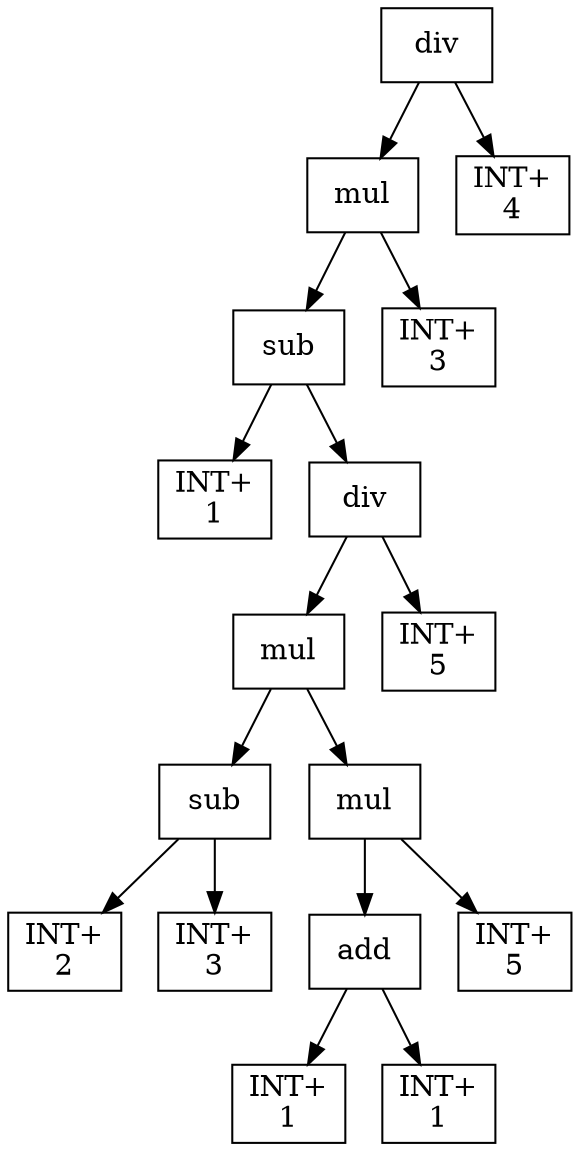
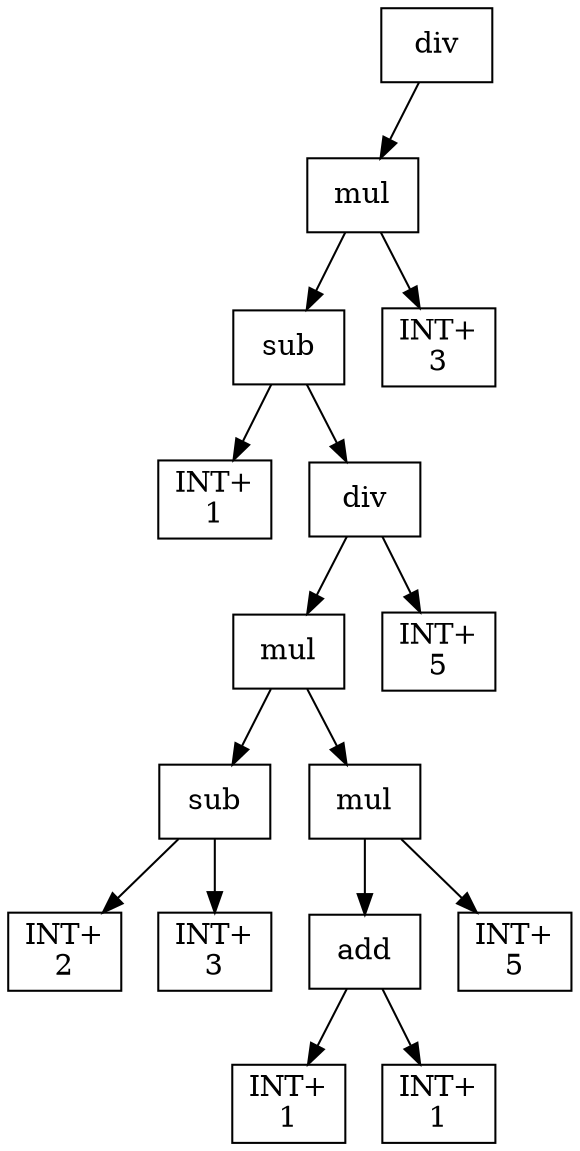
(513, 195) -> none
